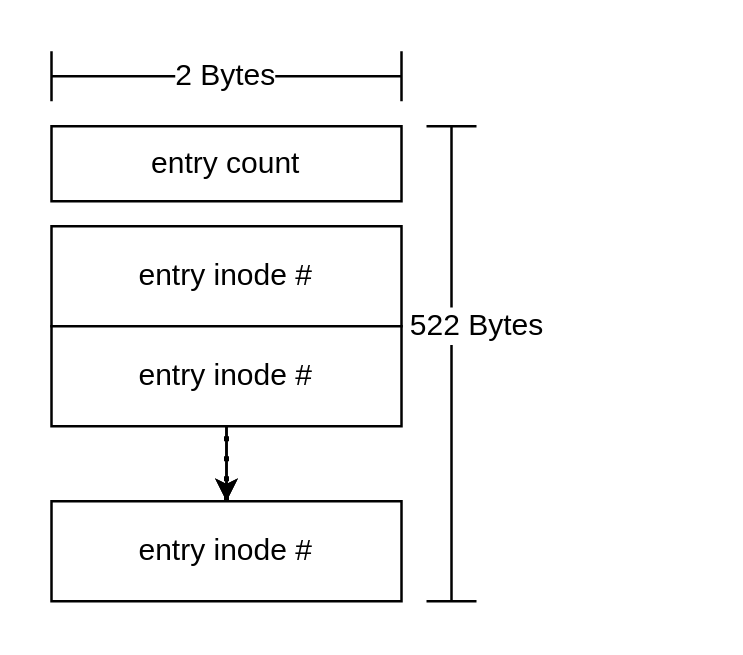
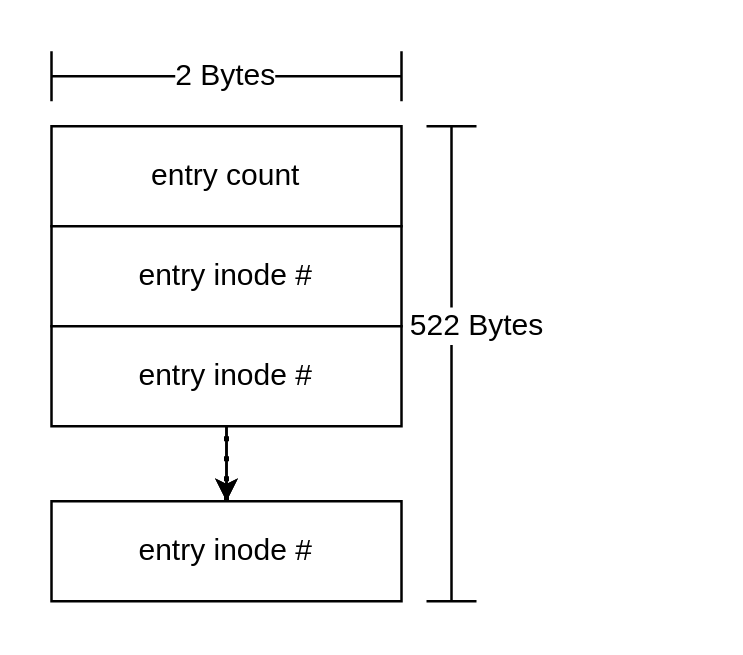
(226, 164) -> (226, 176)
